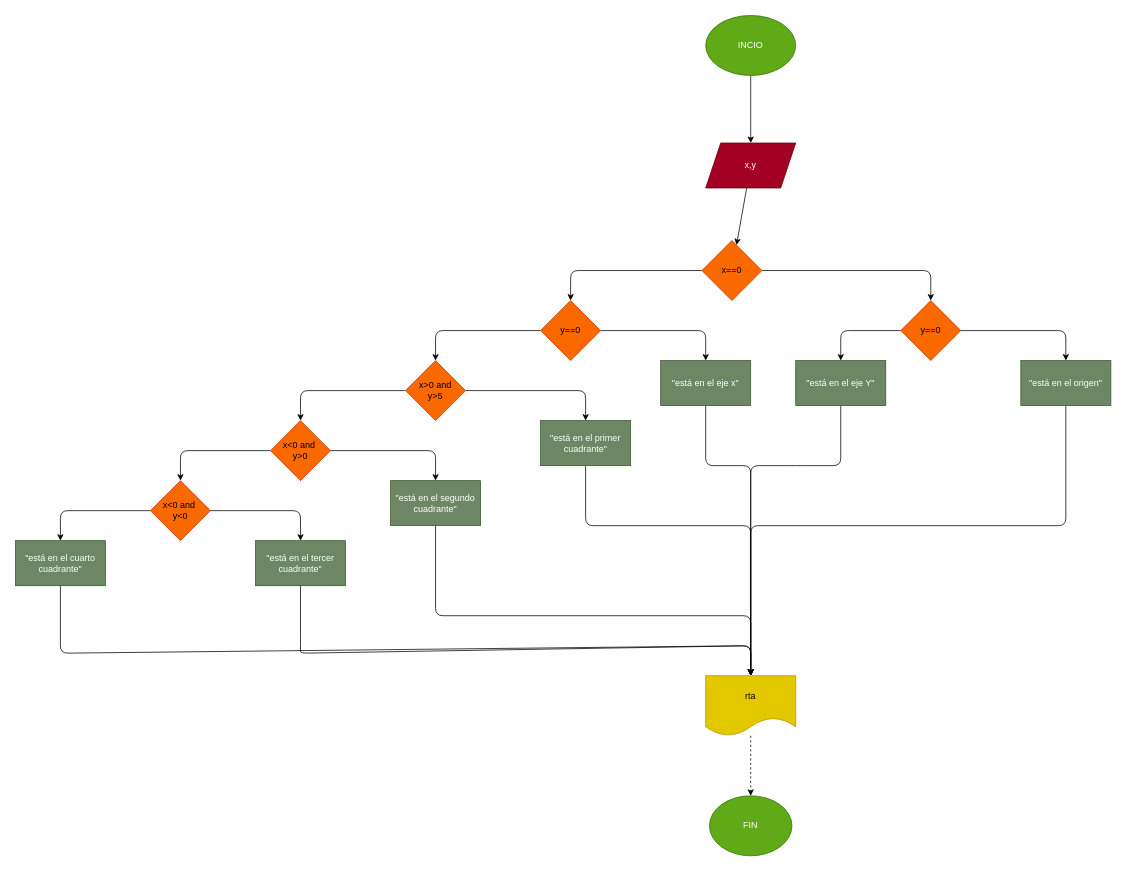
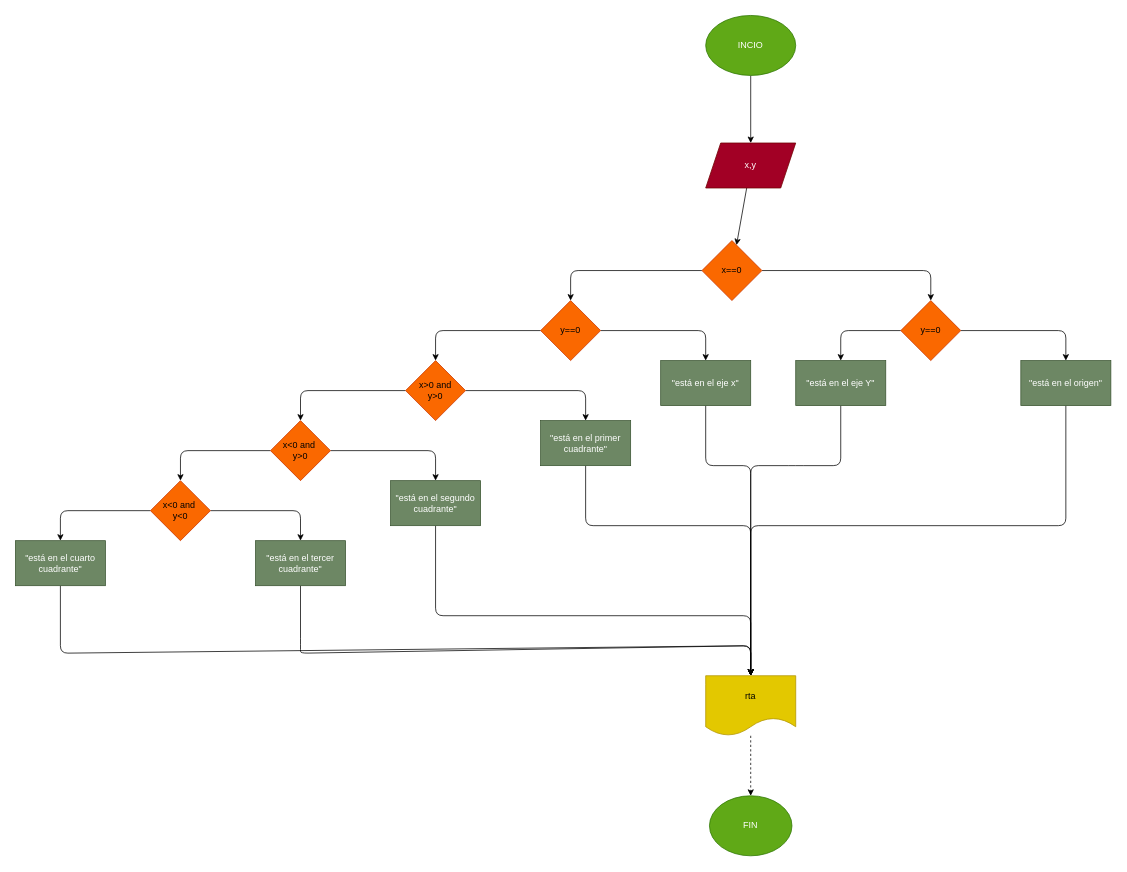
(435, 390) -> (435, 390)
